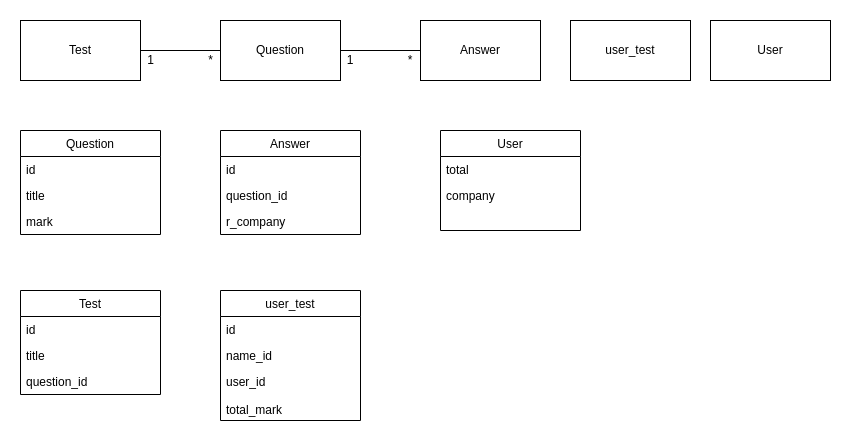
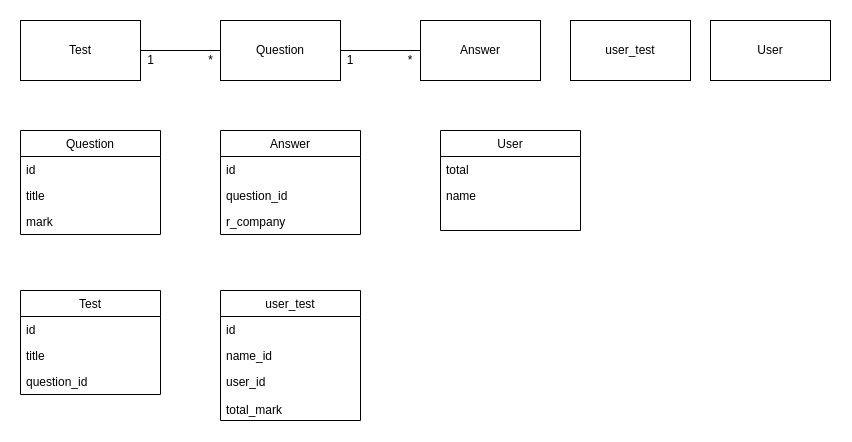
(470, 196) -> (459, 196)
